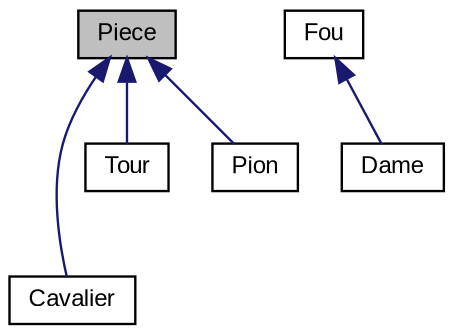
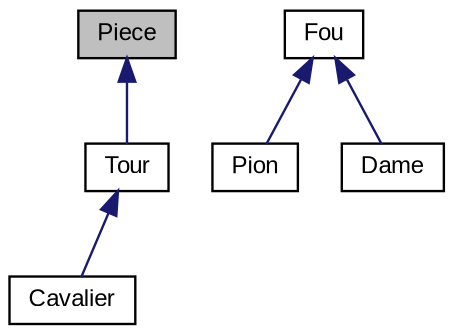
(200, 109) -> (284, 112)
(58, 173) -> (95, 245)
